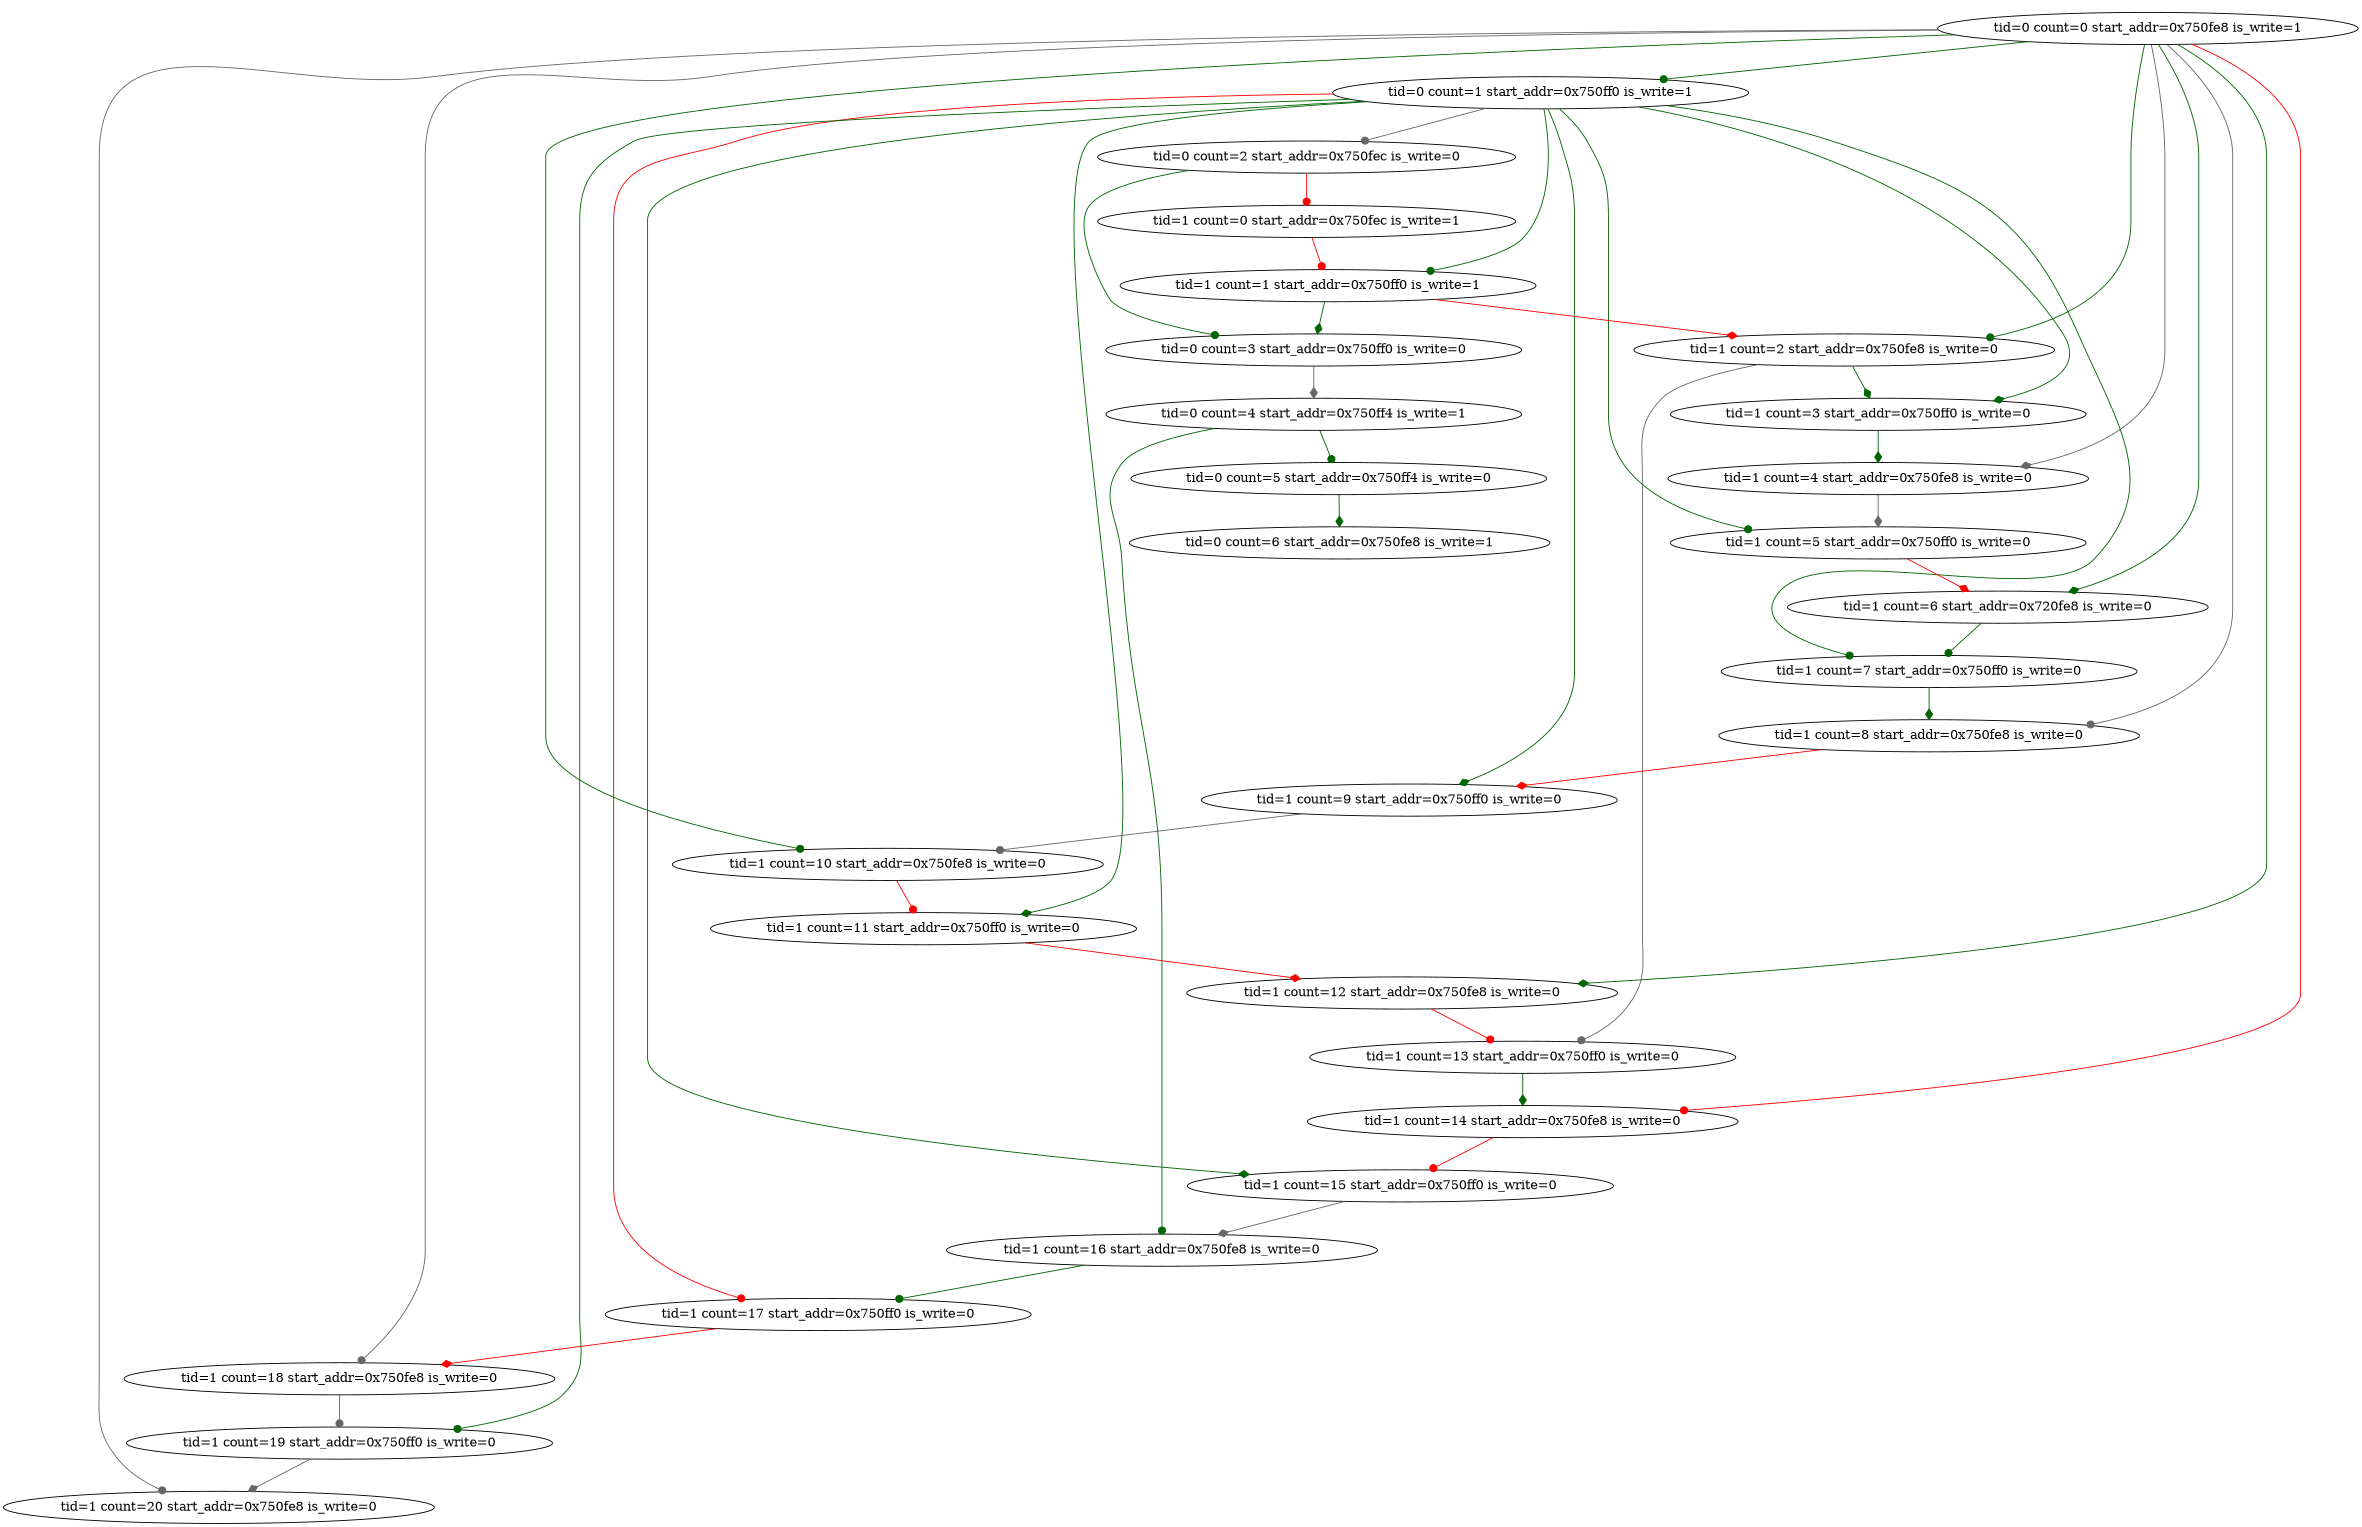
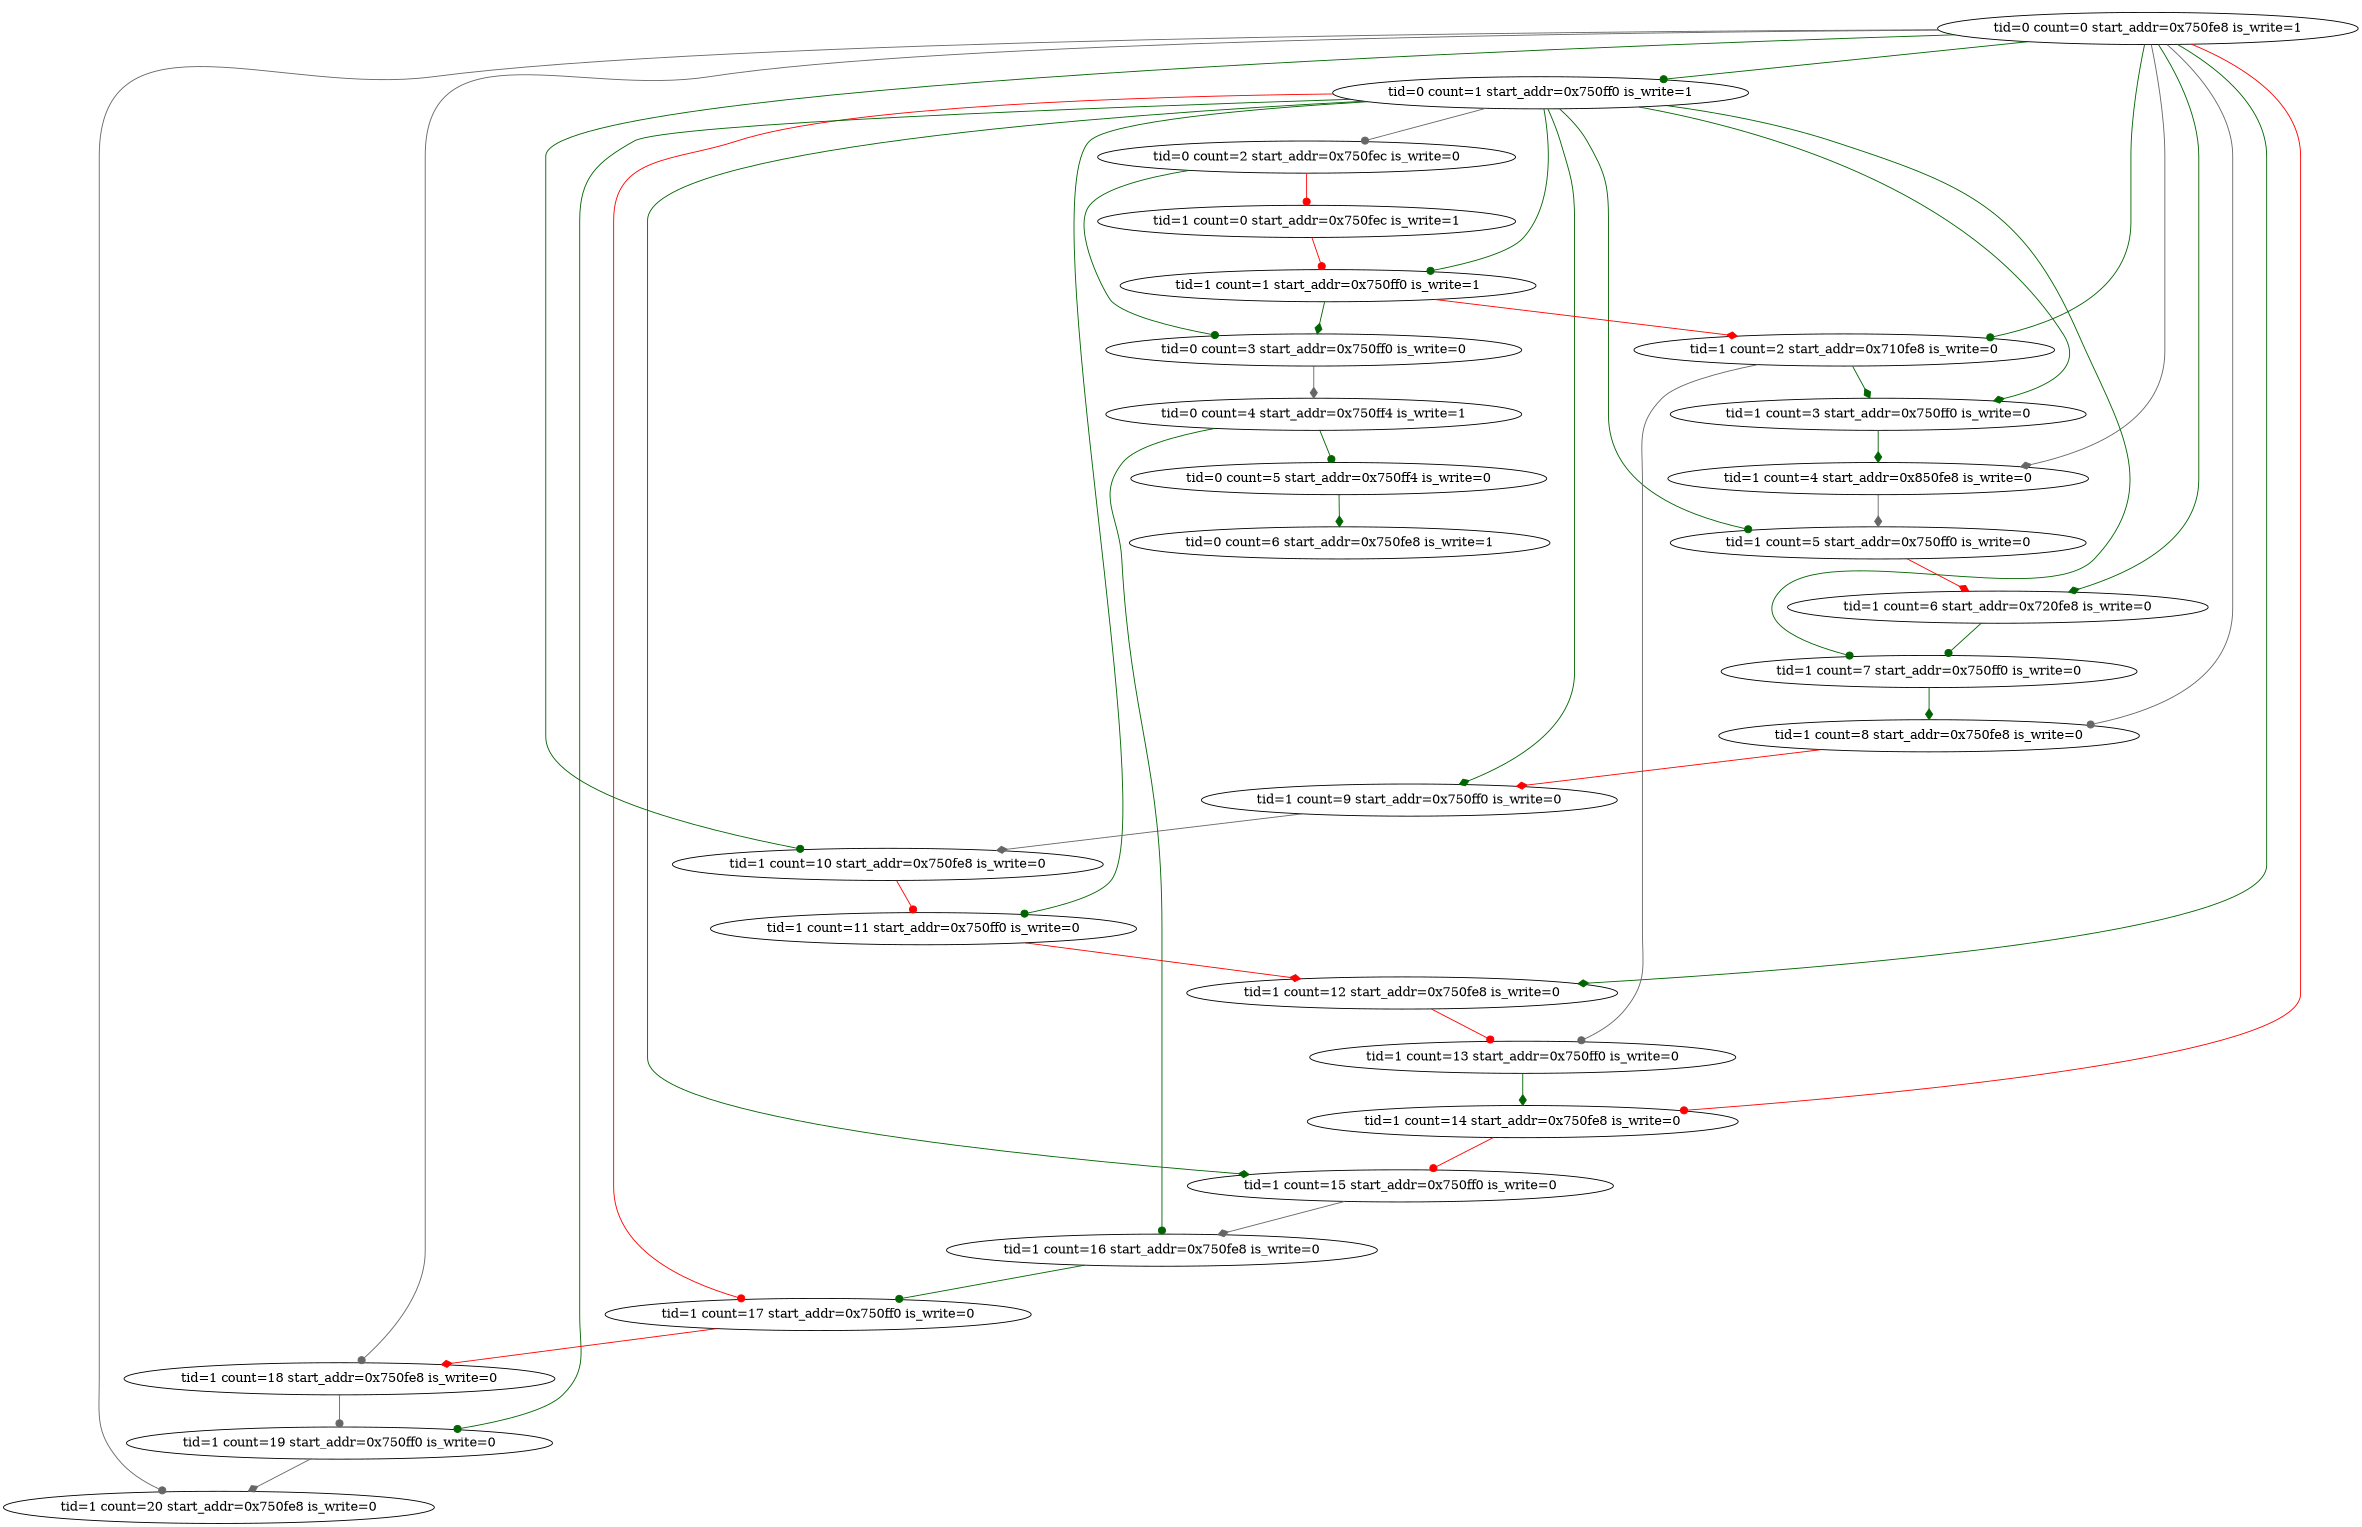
(1844, 350) -> (1844, 350)
(1087, 415) -> (1087, 415)
(1878, 479) -> (1878, 479)
(1145, 833) -> (1145, 833)
